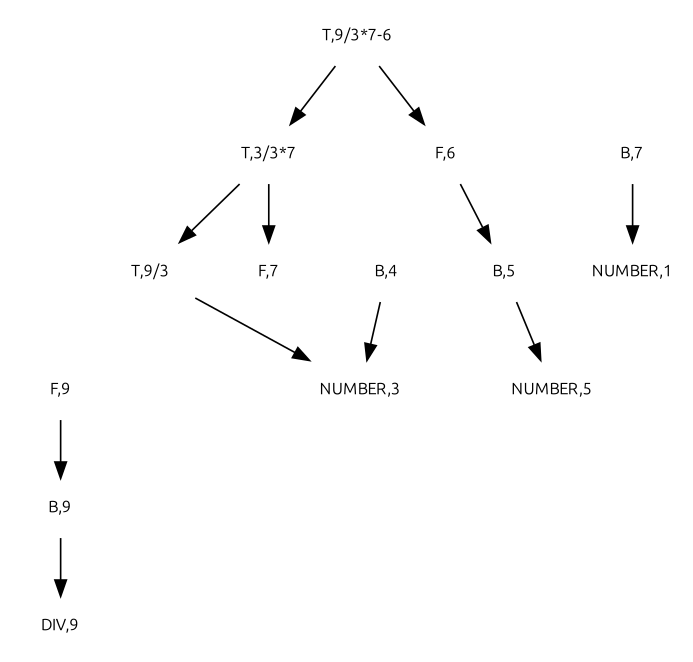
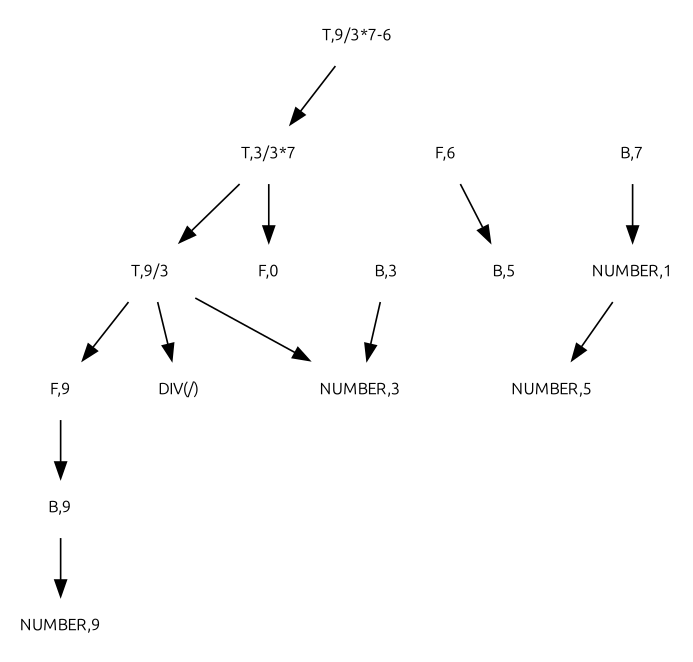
(397, 89) -> none
(269, 272) -> (269, 272)
(387, 272) -> (387, 272)
(525, 323) -> (597, 324)
none -> (111, 325)
none -> (179, 390)
(61, 626) -> (61, 626)
